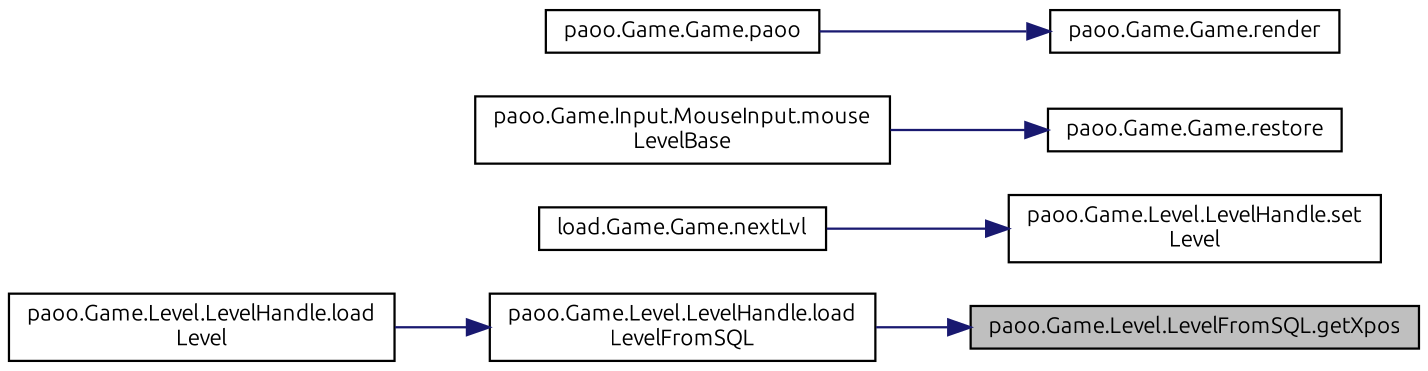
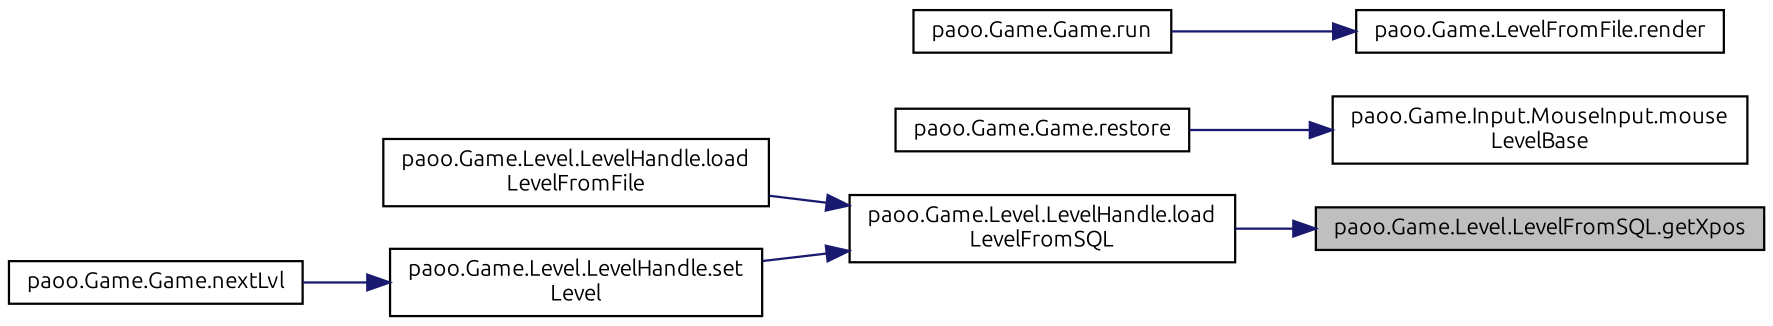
(683, 31) -> (1042, 31)
(1195, 31) -> (1540, 31)
(958, 130) -> (1250, 130)
(683, 229) -> (156, 282)
none -> (794, 257)
(202, 327) -> (576, 173)
